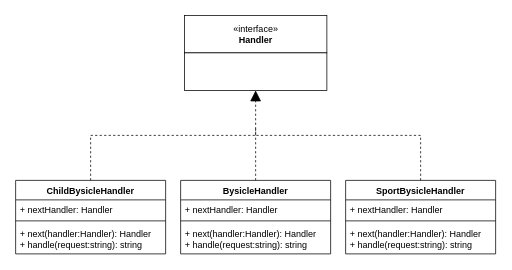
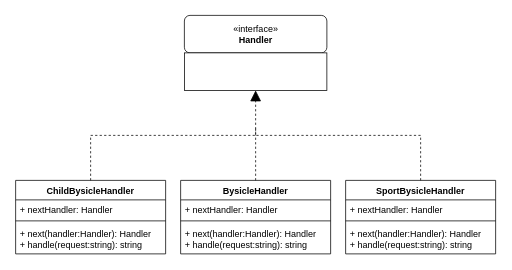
(255, 34) -> (255, 34)
